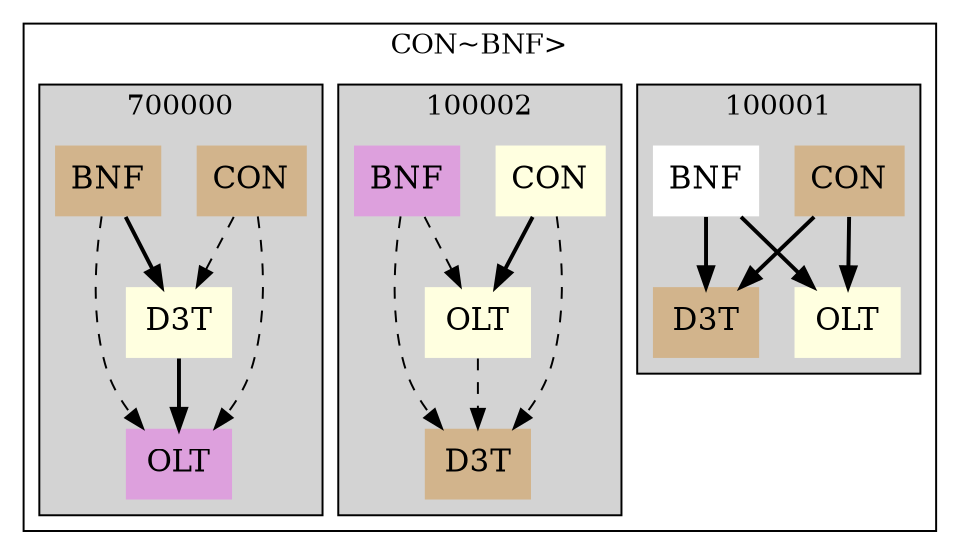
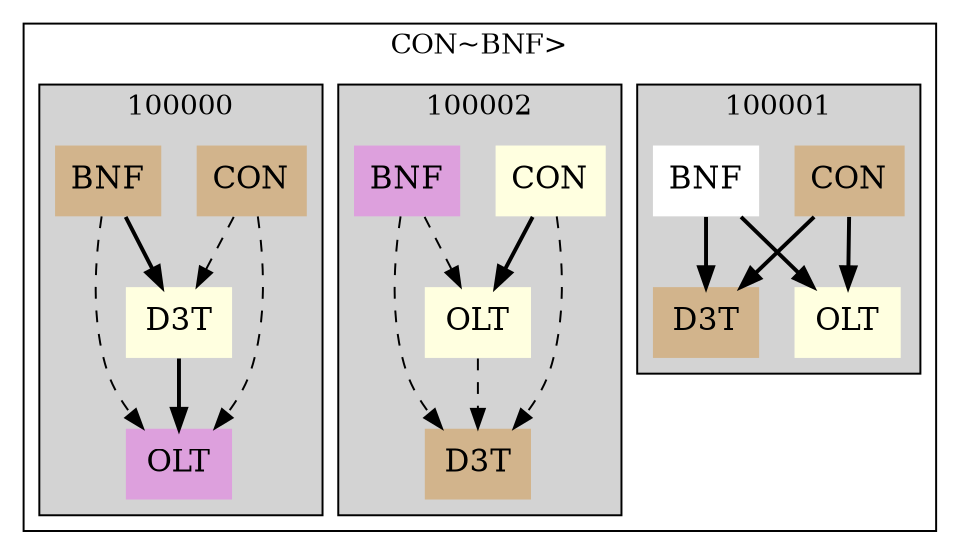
(181, 107) -> (181, 107)
